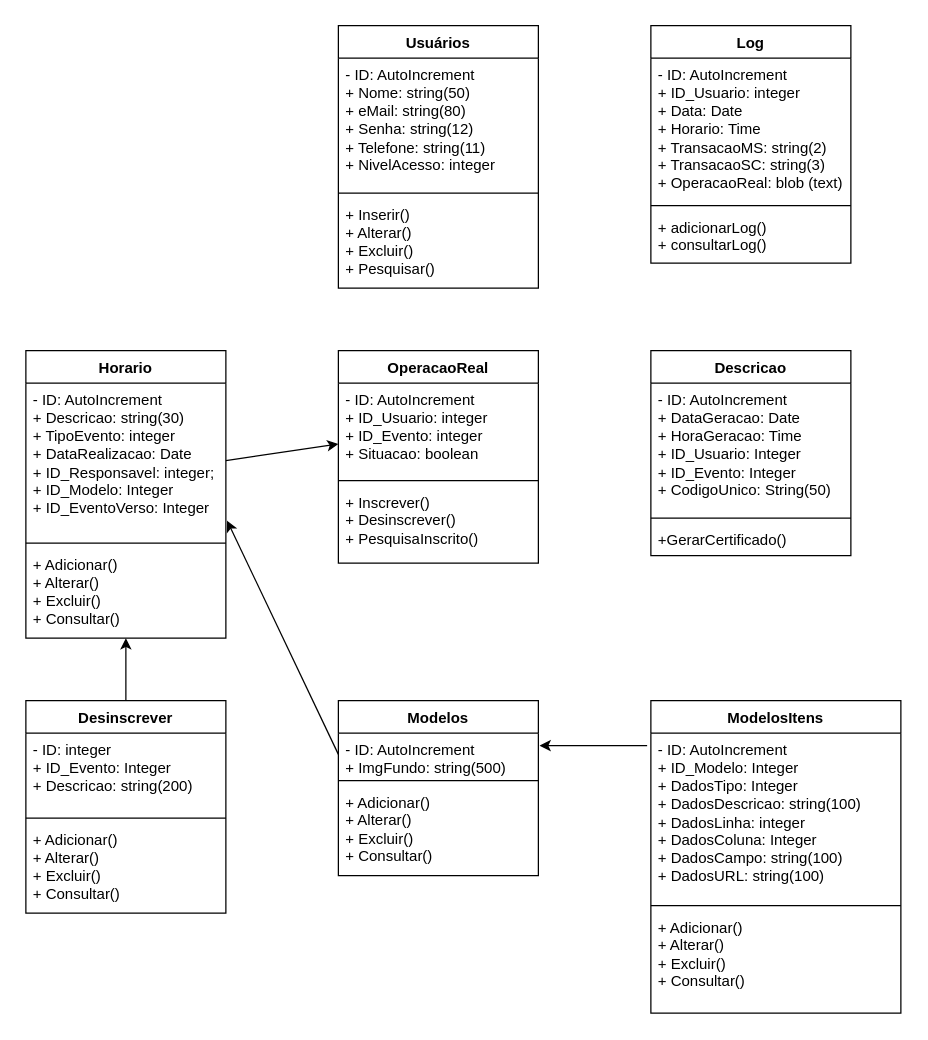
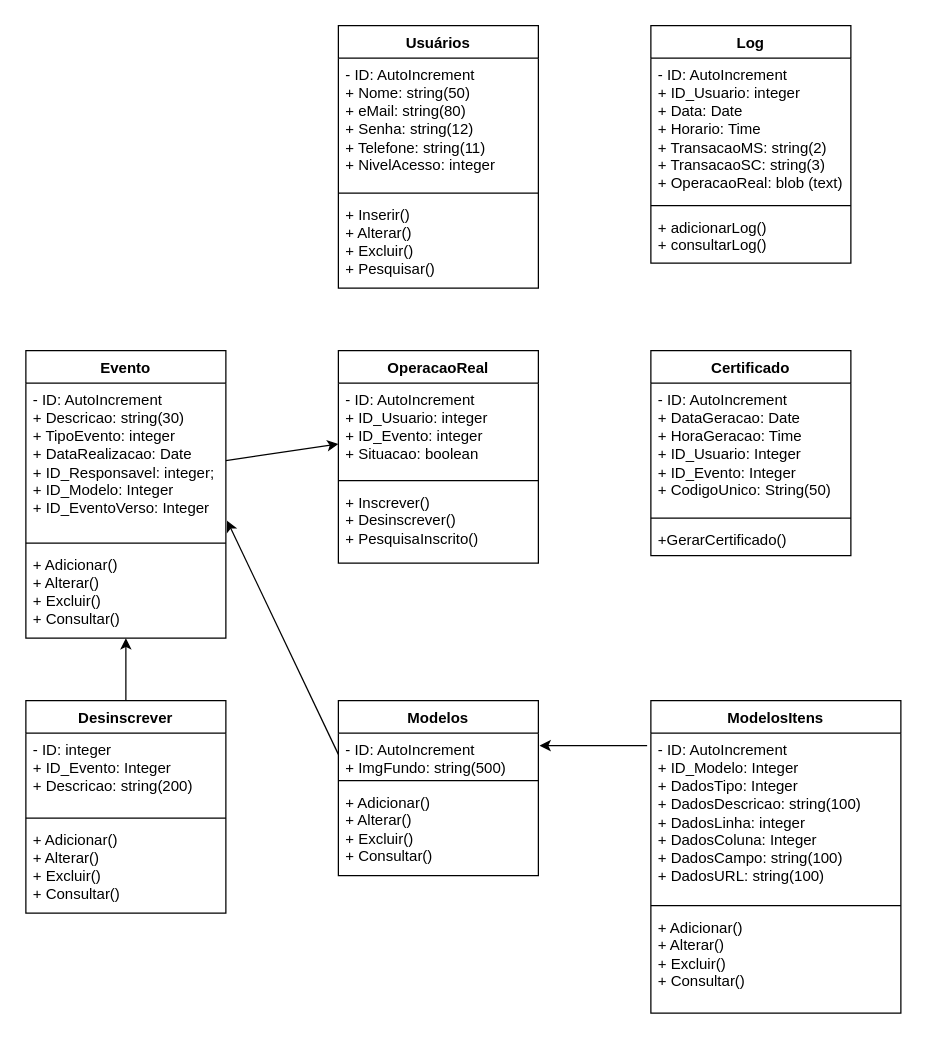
(126, 368) -> (126, 368)
(751, 368) -> (751, 368)
